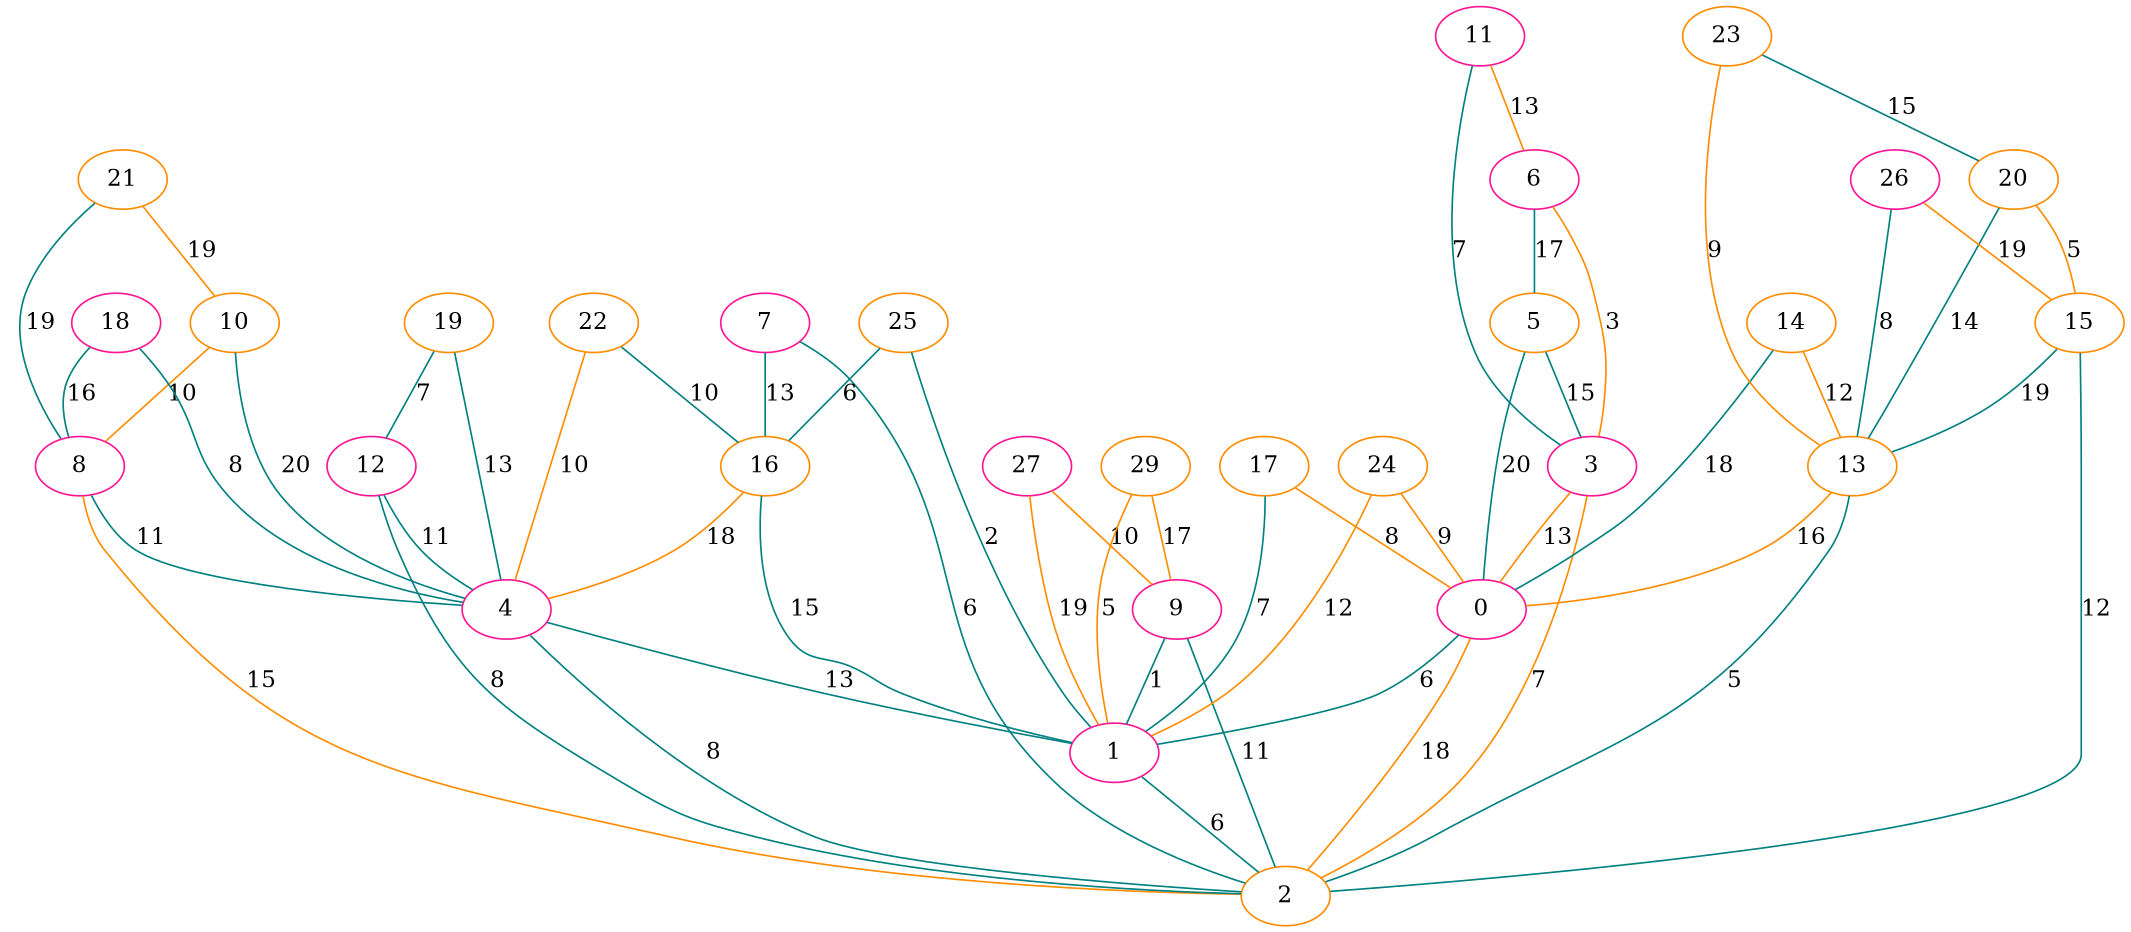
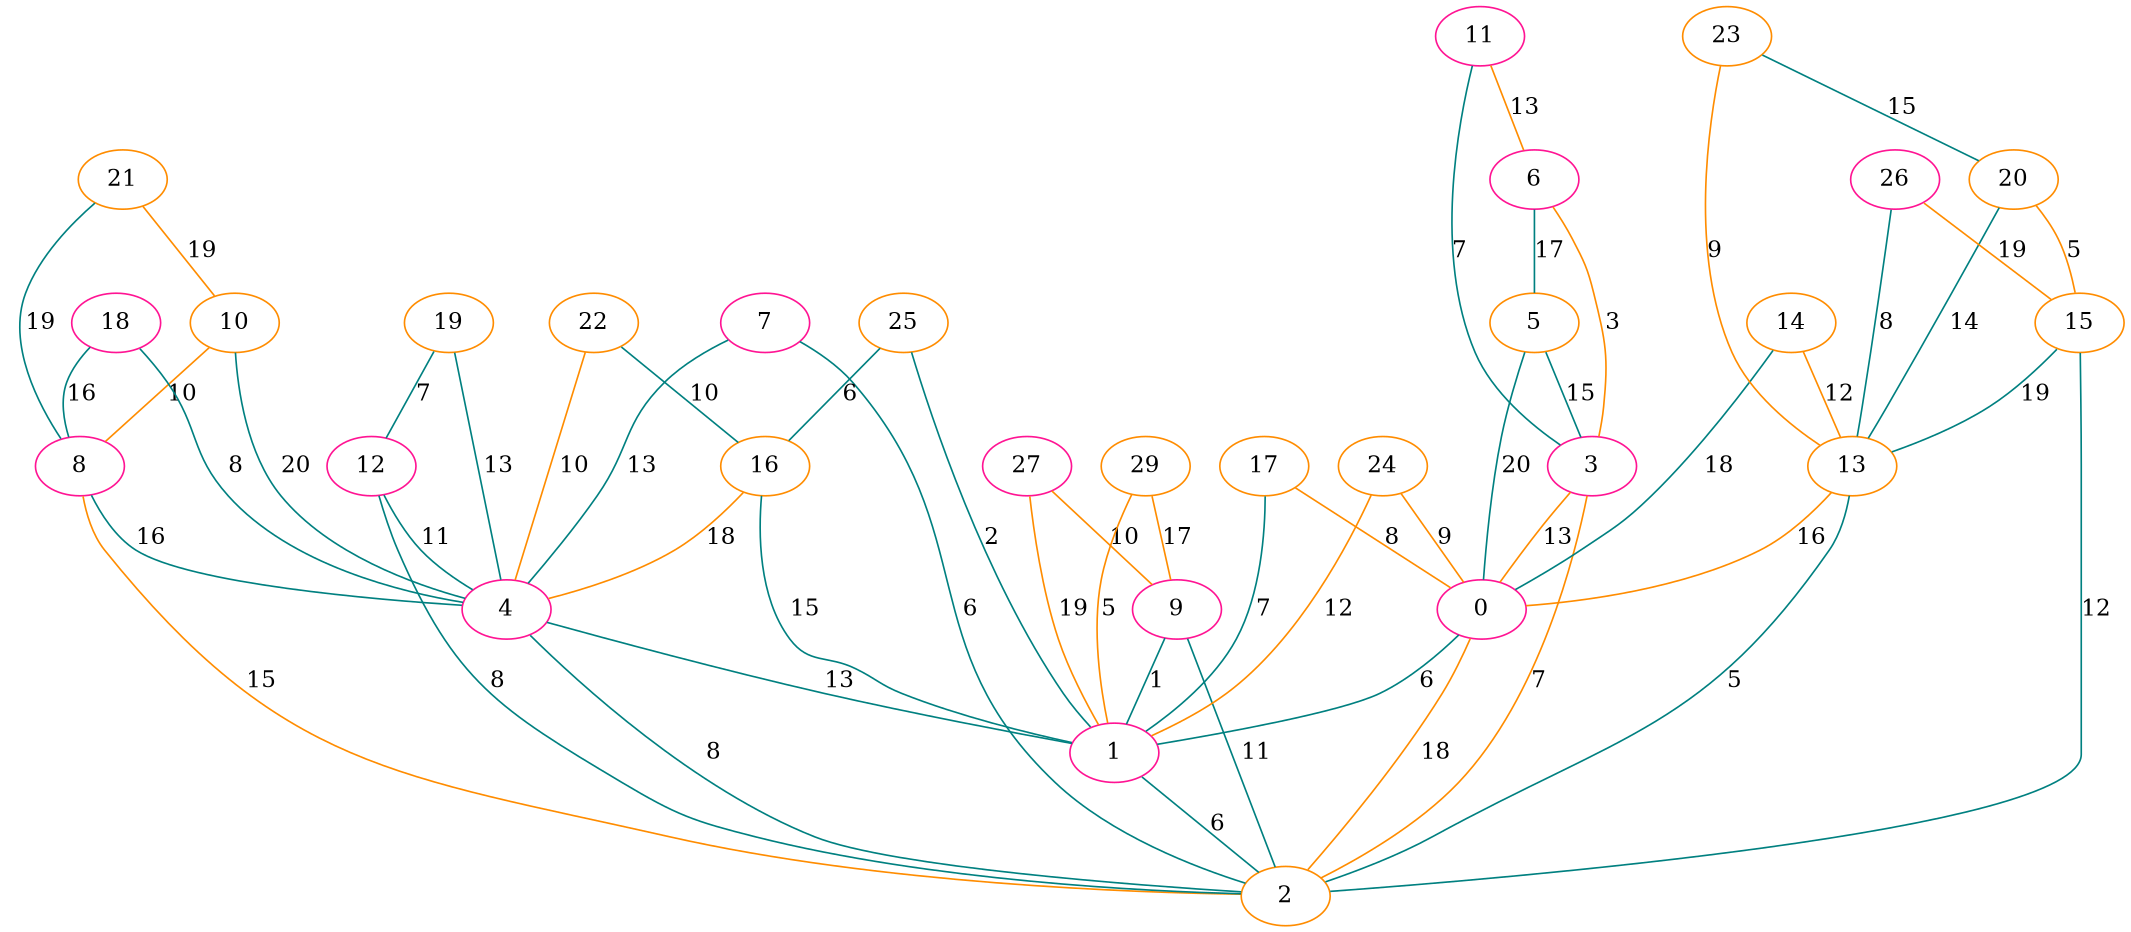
(765, 395) -> (621, 453)
(152, 538) -> (152, 538)
